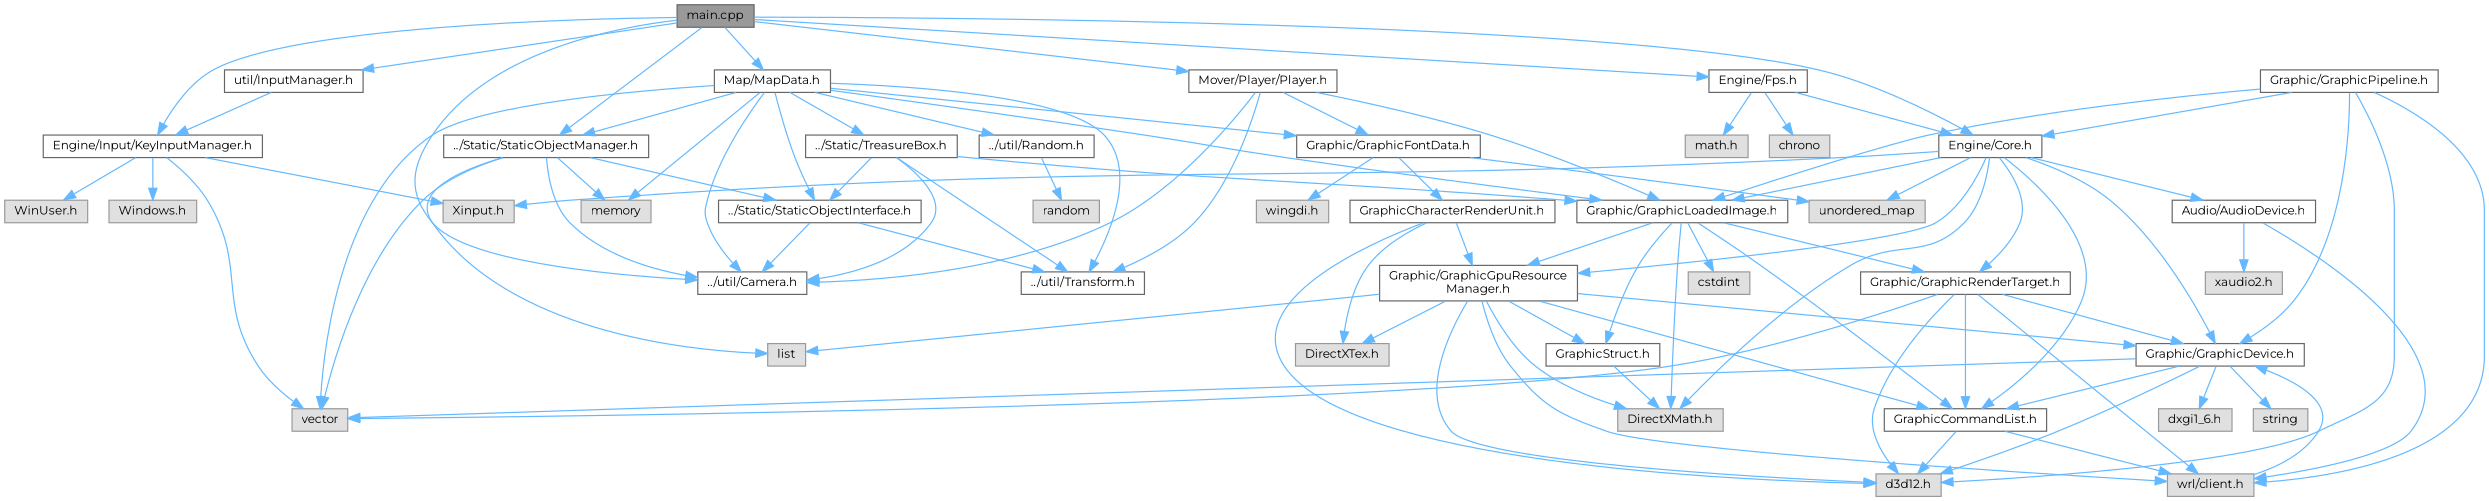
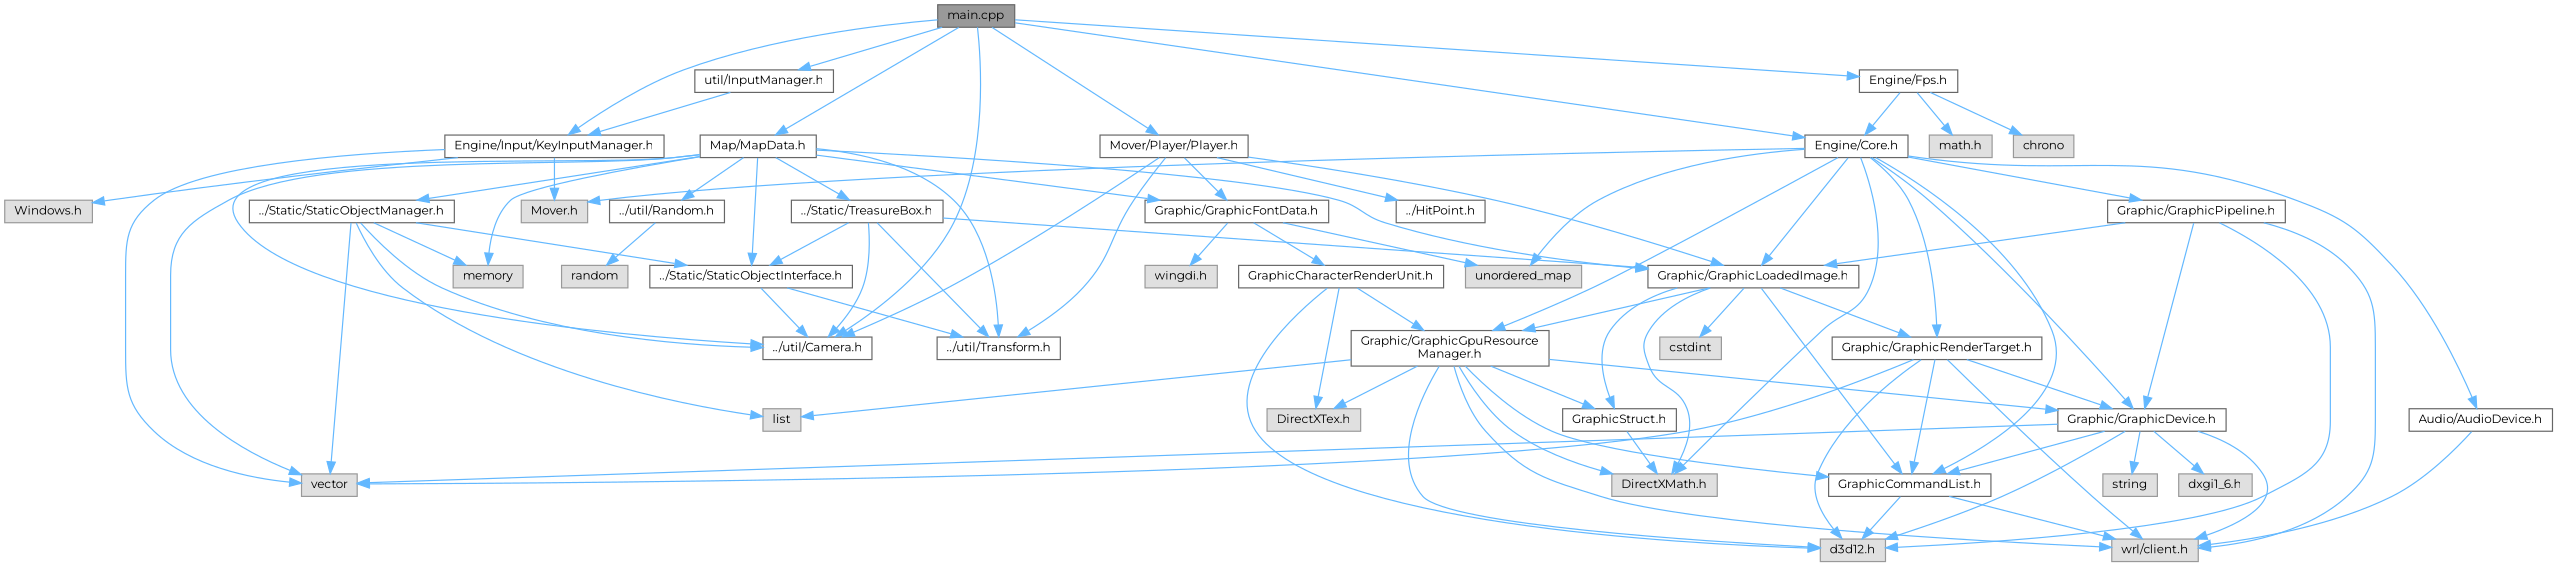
(636, 78) -> none
(2173, 113) -> (2019, 178)
(46, 211) -> none
(479, 211) -> (554, 211)
none -> (1441, 211)
(2244, 283) -> none
(2322, 417) -> (2266, 482)
